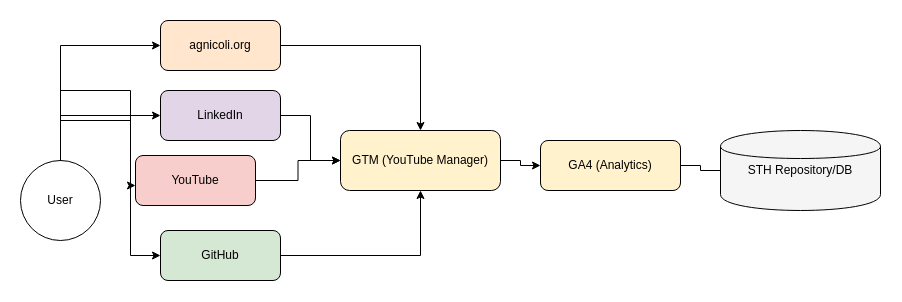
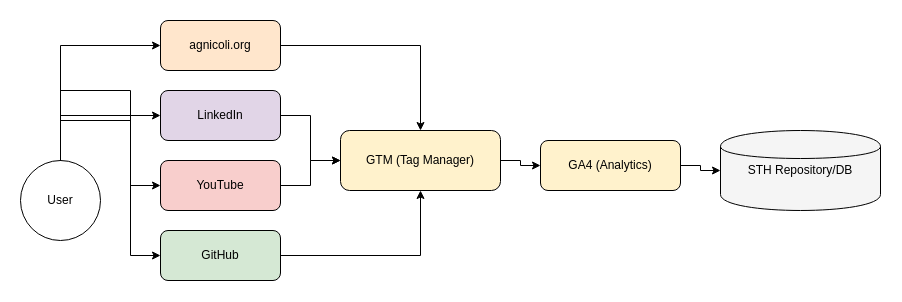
(421, 161) -> (421, 161)
(715, 171) -> (712, 171)
(196, 181) -> (221, 186)
